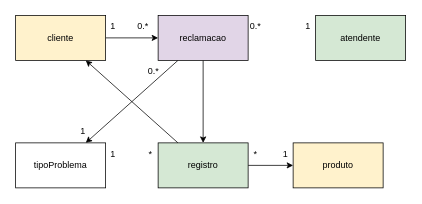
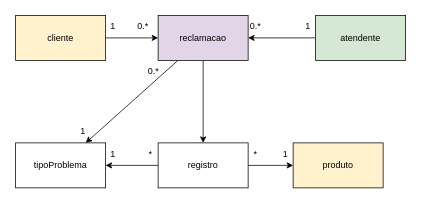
none -> (254, 38)
(133, 103) -> (135, 165)
(203, 165) -> (203, 165)
